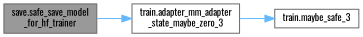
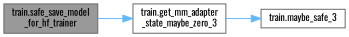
(50, 19) -> (51, 19)
(186, 19) -> (179, 19)
